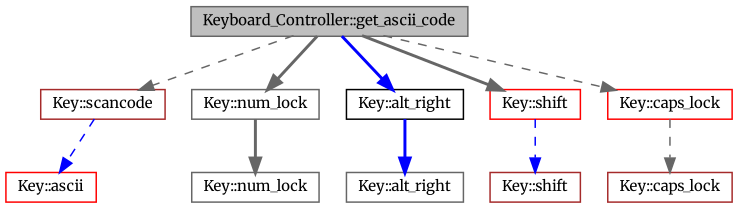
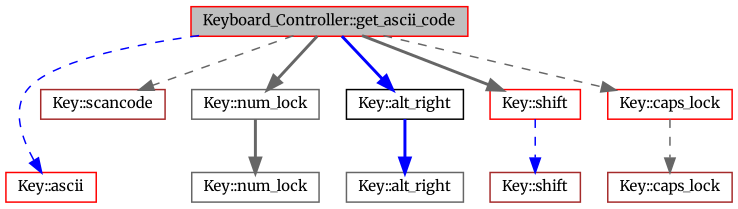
(329, 21) -> (329, 21)
(81, 140) -> (73, 63)
